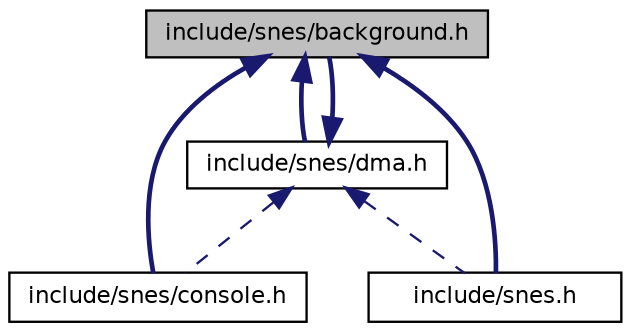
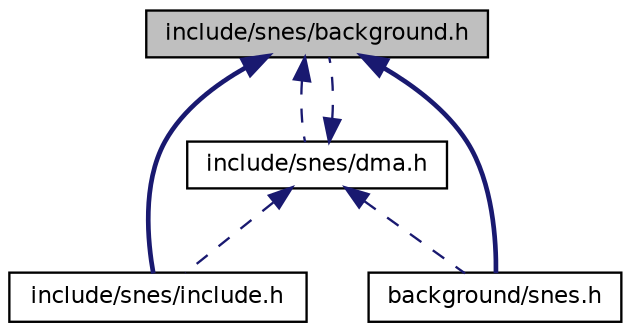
(333, 88) -> (333, 88)
(302, 111) -> (302, 111)
(158, 297) -> (158, 297)
(495, 297) -> (495, 297)
